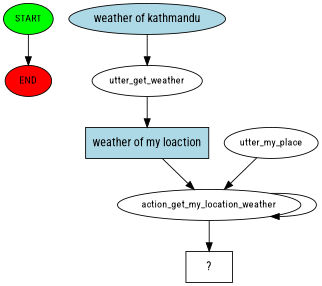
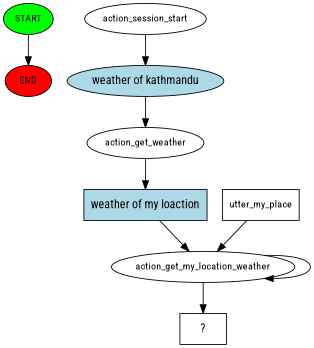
none -> (145, 19)
(147, 81) -> (145, 143)
(271, 143) -> (261, 205)
